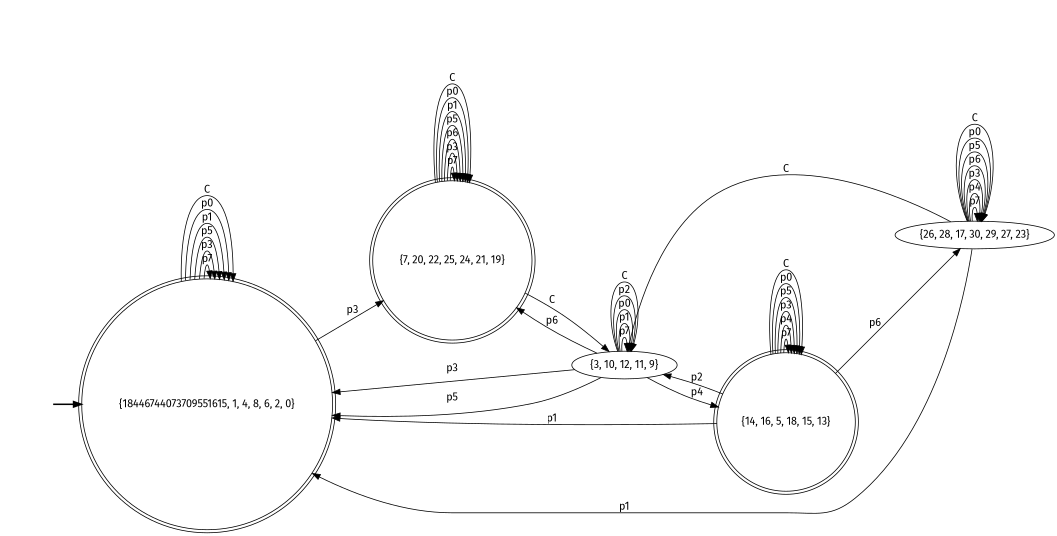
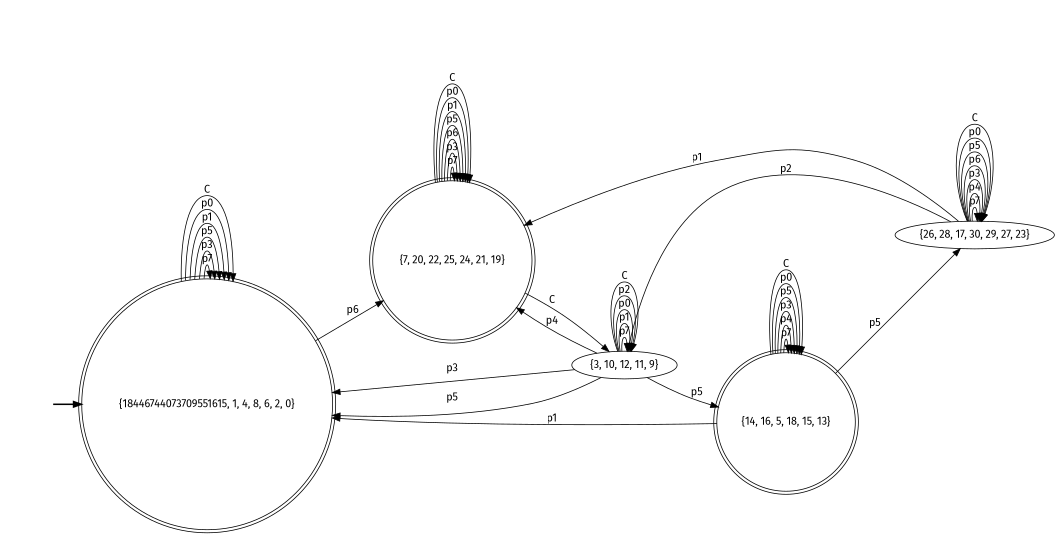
(786, 169) -> (786, 169)
(353, 310) -> (353, 310)
(552, 321) -> (552, 321)
(875, 323) -> (875, 323)
(697, 385) -> none
(697, 392) -> (697, 392)
(726, 513) -> (749, 155)
